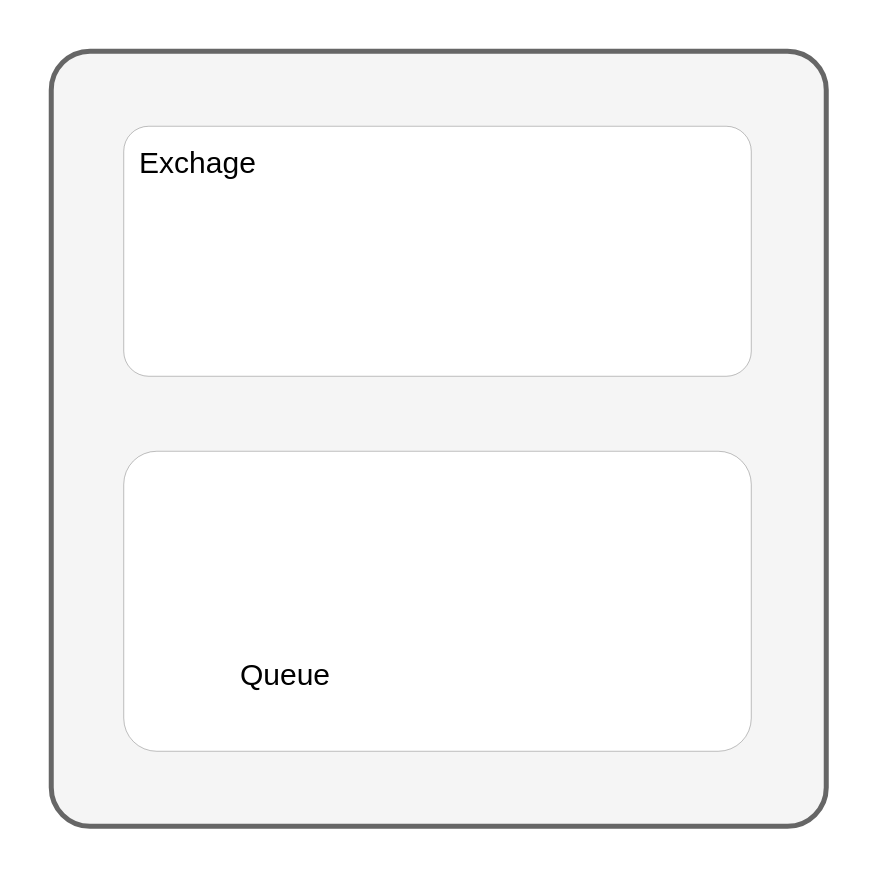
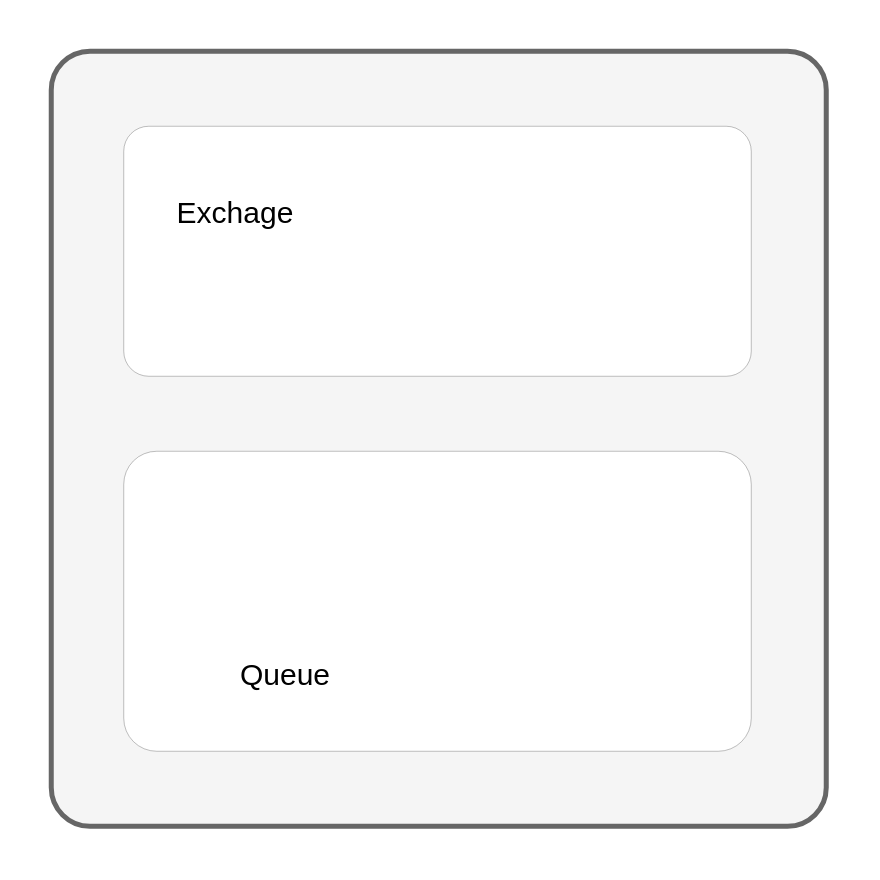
(199, 164) -> (236, 214)
